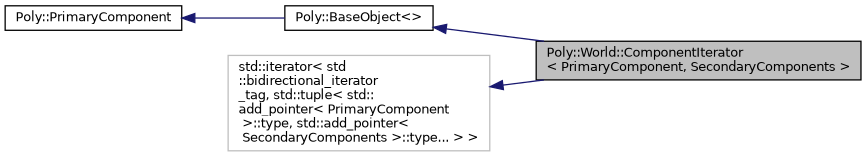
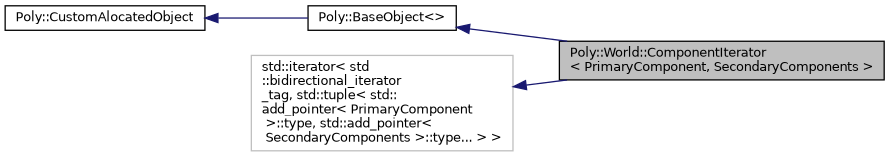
(93, 18) -> (105, 18)
